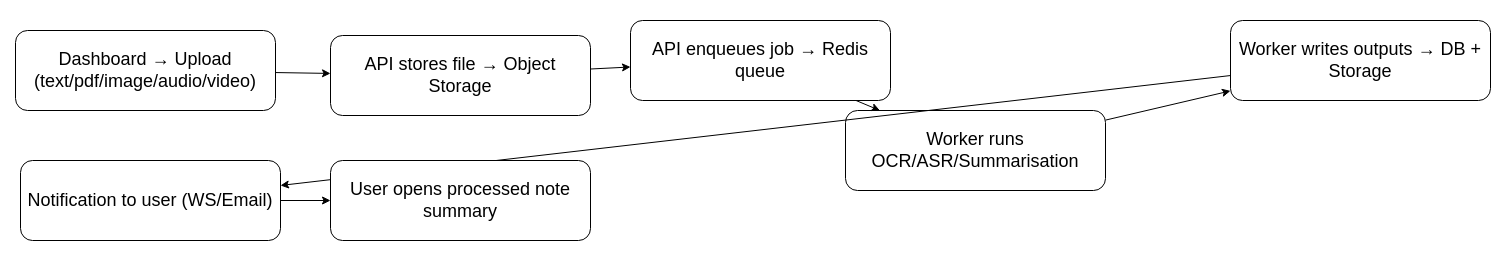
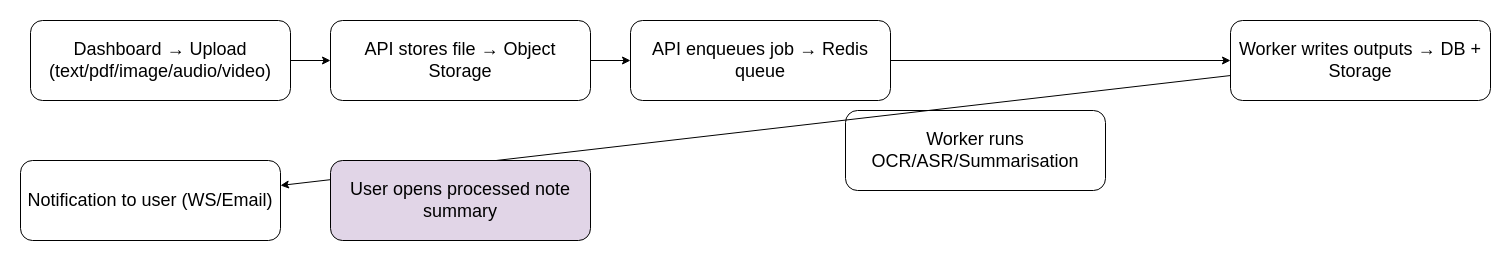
(146, 71) -> (161, 61)
(461, 76) -> (461, 61)
(865, 104) -> (1057, 61)
(1165, 106) -> none
(302, 201) -> none
(461, 201) -> (461, 201)
